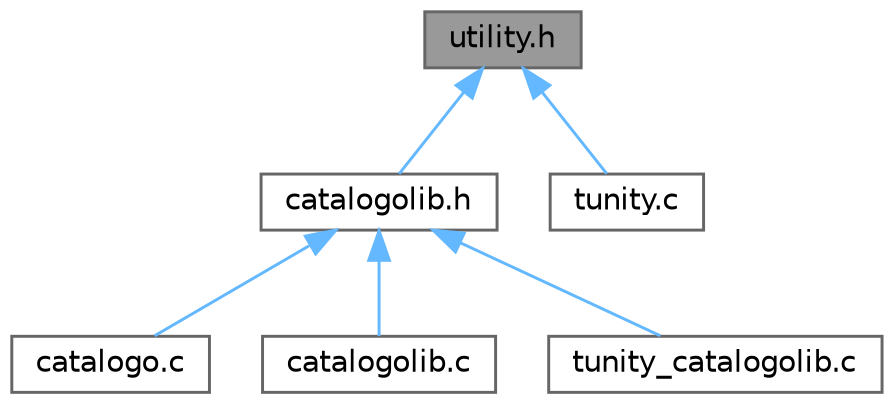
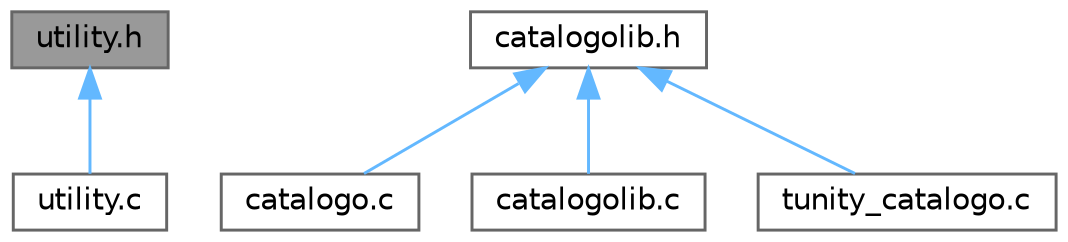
(431, 133) -> none
(627, 202) -> (90, 202)
(715, 364) -> (907, 202)
